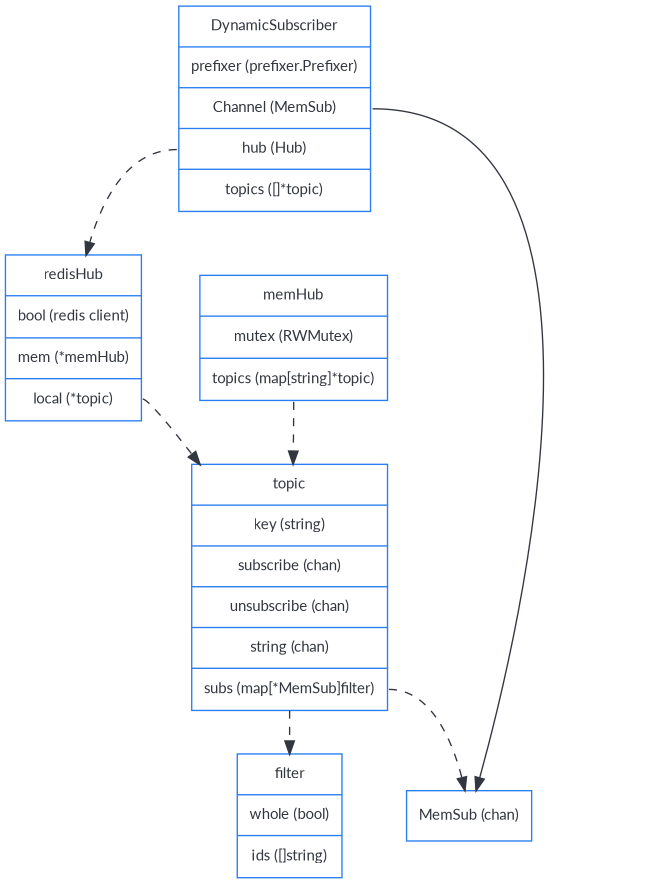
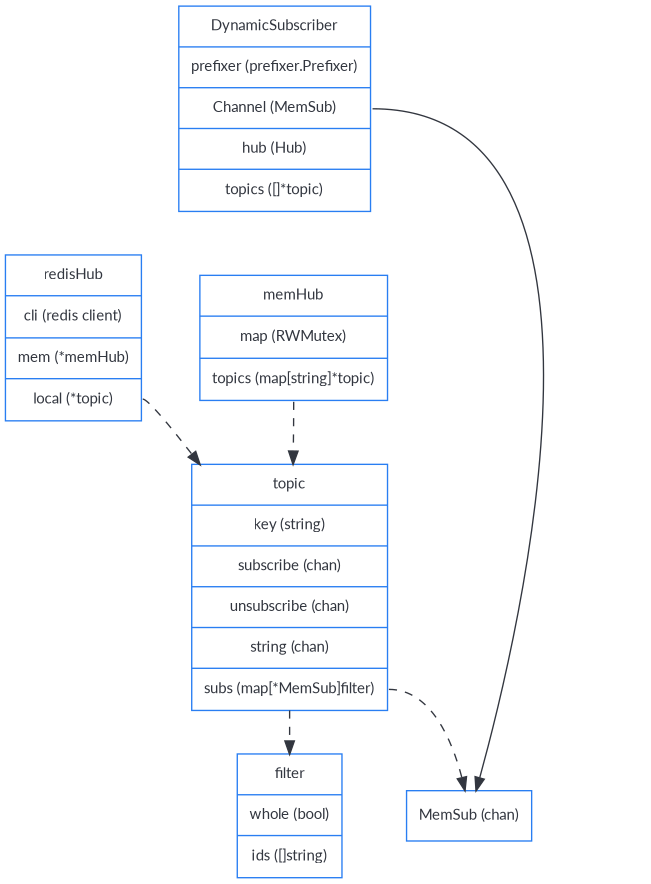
(119, 181) -> none
(73, 316) -> (73, 316)
(294, 337) -> (294, 337)
